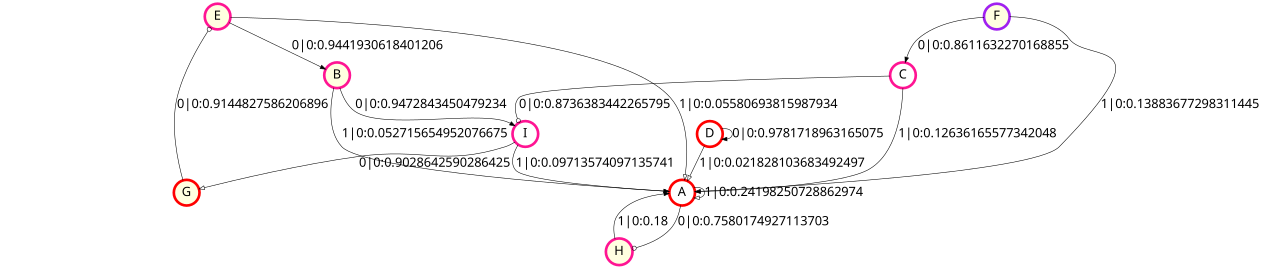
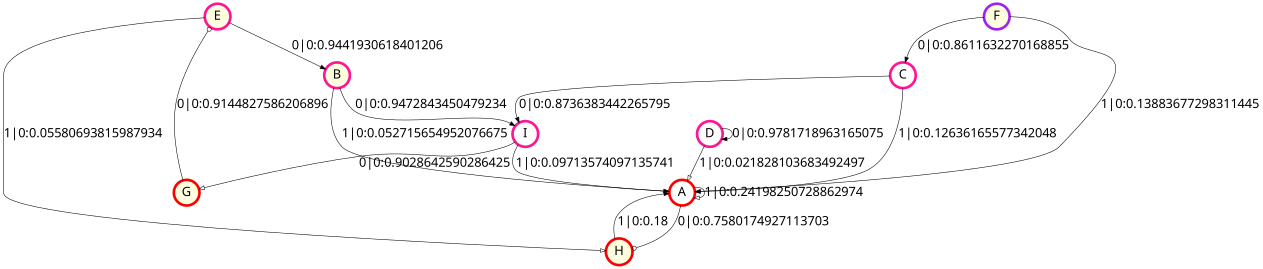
(496, 39) -> (133, 220)
(693, 82) -> (693, 82)
(710, 134) -> (710, 134)
(619, 252) -> (619, 252)
